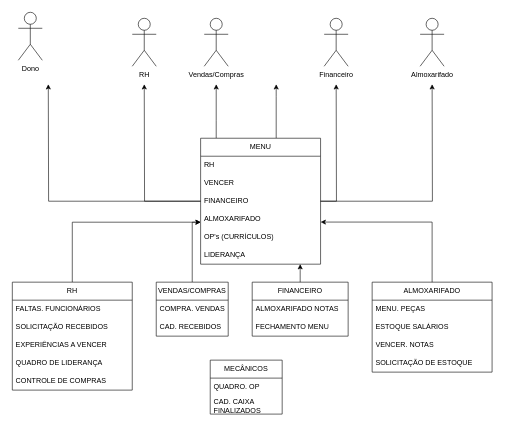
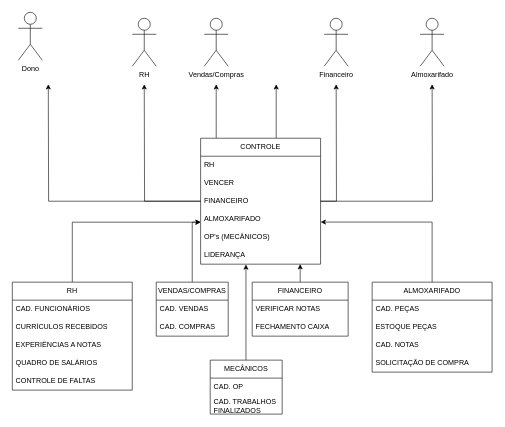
(261, 147) -> (261, 147)
(237, 237) -> (235, 237)
none -> (246, 269)
(54, 309) -> (48, 309)
(186, 309) -> (180, 309)
(291, 309) -> (285, 309)
(396, 309) -> (394, 309)
(57, 327) -> (55, 327)
(186, 327) -> (182, 327)
(285, 327) -> (287, 327)
(407, 327) -> (401, 327)
(56, 345) -> (54, 345)
(400, 345) -> (394, 345)
(52, 363) -> (50, 363)
(418, 363) -> (416, 363)
(52, 381) -> (50, 381)
(232, 387) -> (226, 387)
(247, 405) -> (247, 405)
